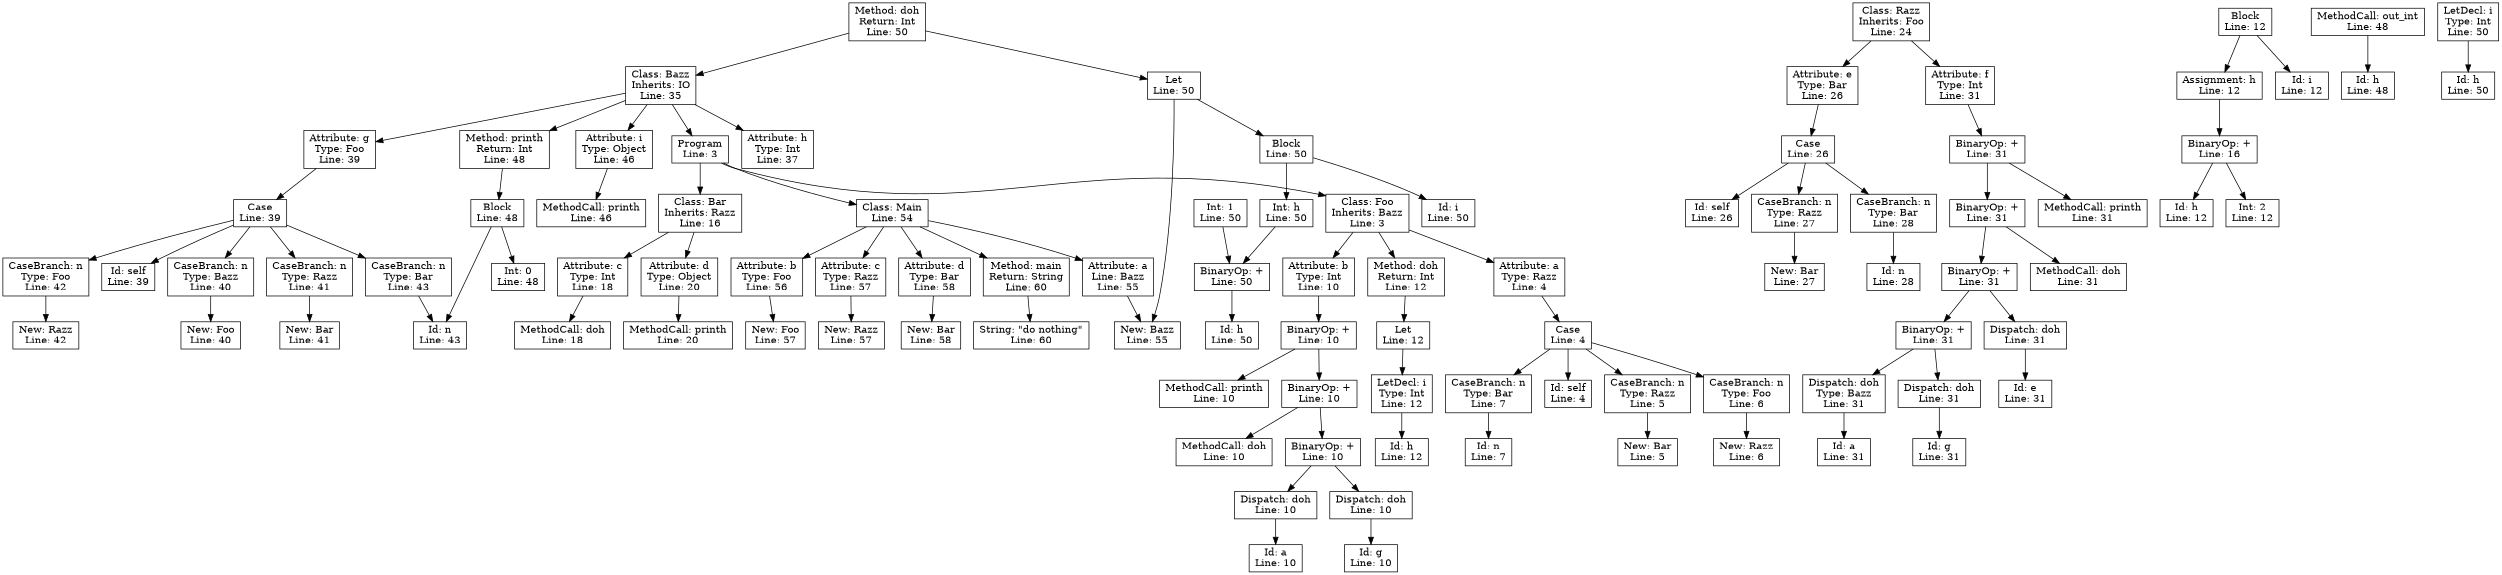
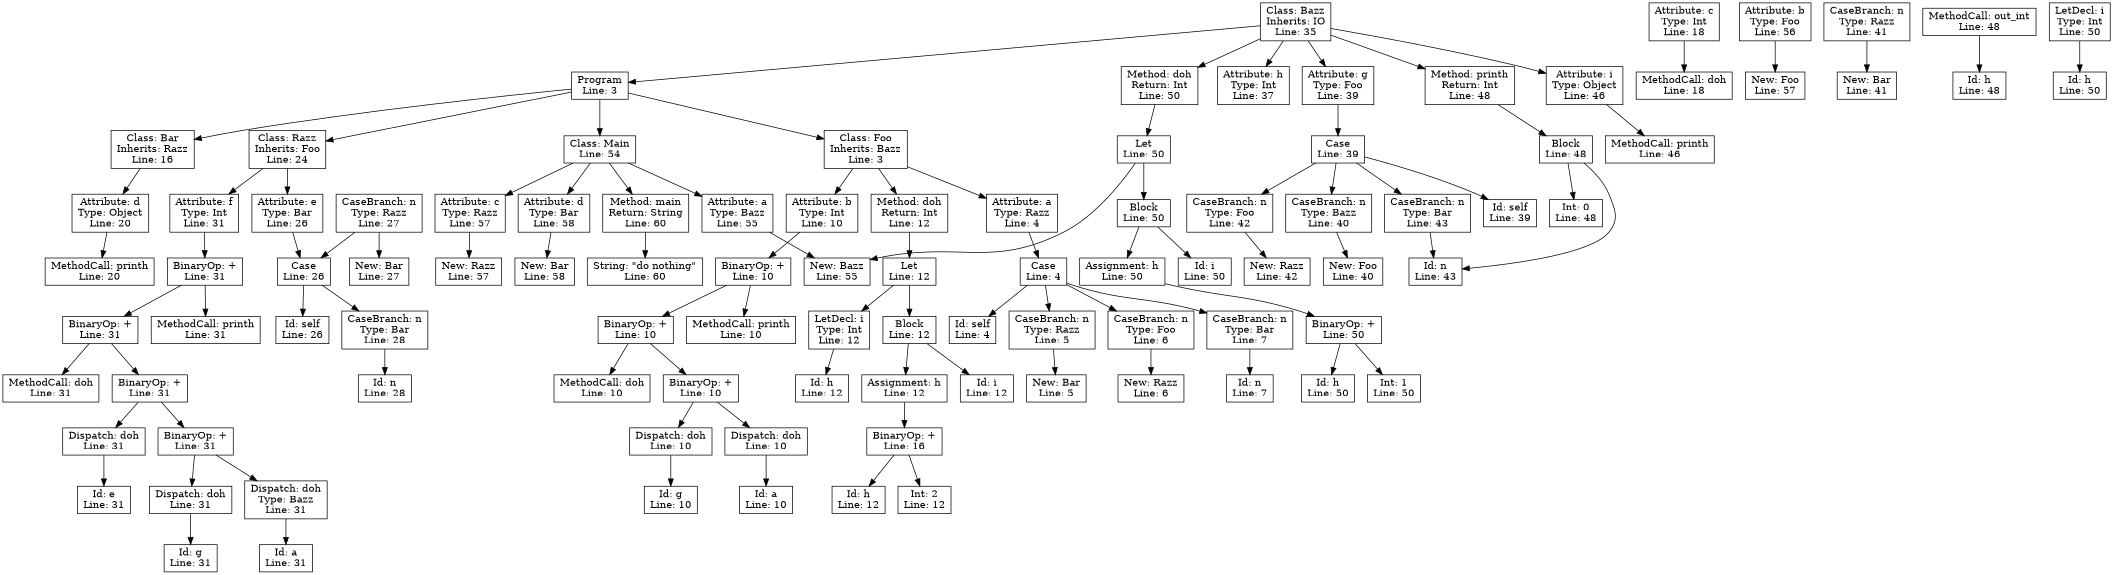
(776, 53) -> (1232, 52)
none -> (452, 116)
(1803, 175) -> (341, 243)
(1286, 213) -> (1122, 272)
(280, 239) -> none
(838, 241) -> none
(1226, 241) -> (1366, 356)
(650, 243) -> none
(1118, 277) -> (737, 213)
none -> (909, 297)
